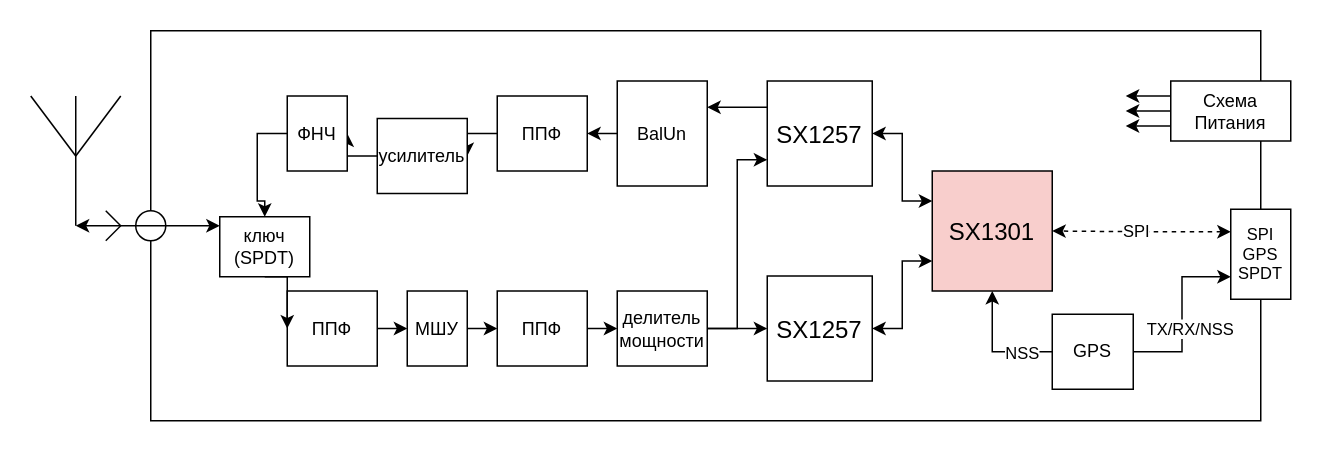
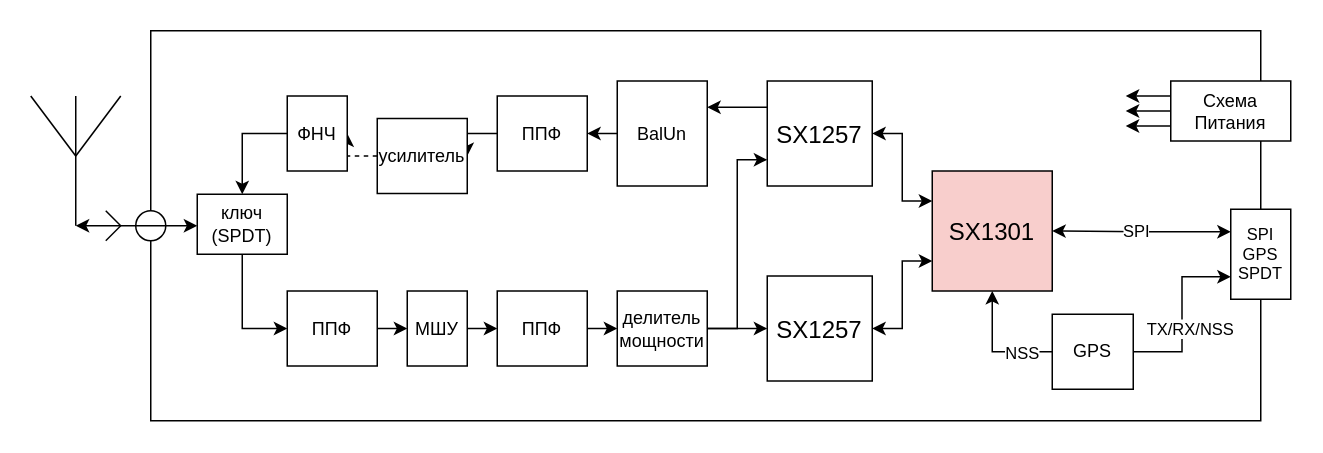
(361, 156) -> (361, 156)
(1183, 232) -> (1183, 232)
(265, 247) -> (242, 224)
